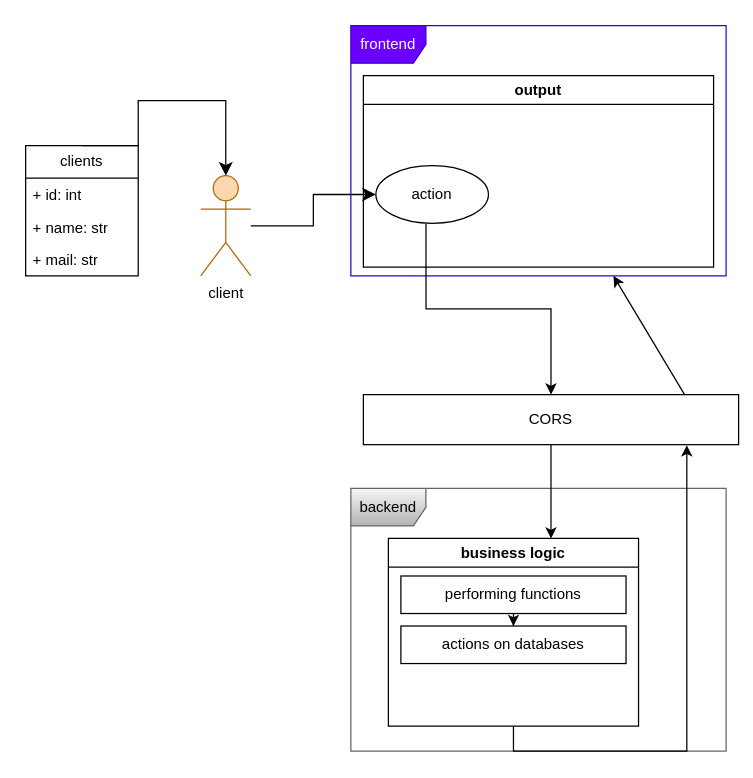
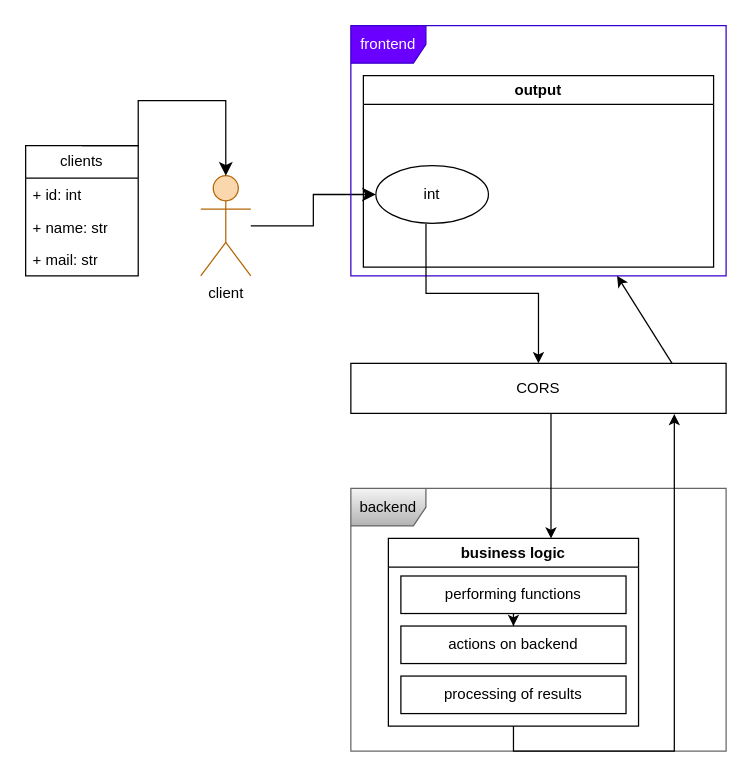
(432, 194) -> (432, 194)
(551, 419) -> (538, 388)
(513, 644) -> (513, 644)
none -> (513, 694)
